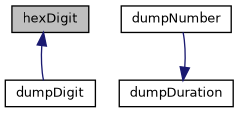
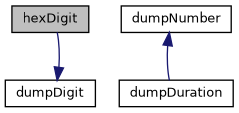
(185, 50) -> (167, 63)
(42, 63) -> (59, 50)
